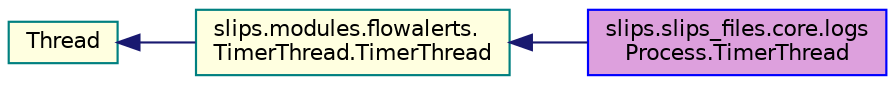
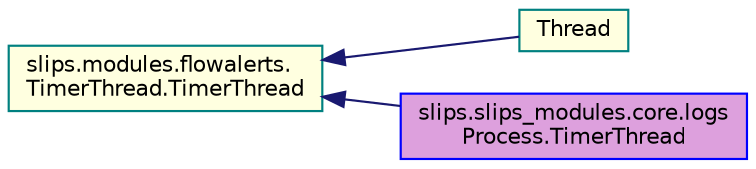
(168, 42) -> (432, 47)
(737, 42) -> (574, 126)
